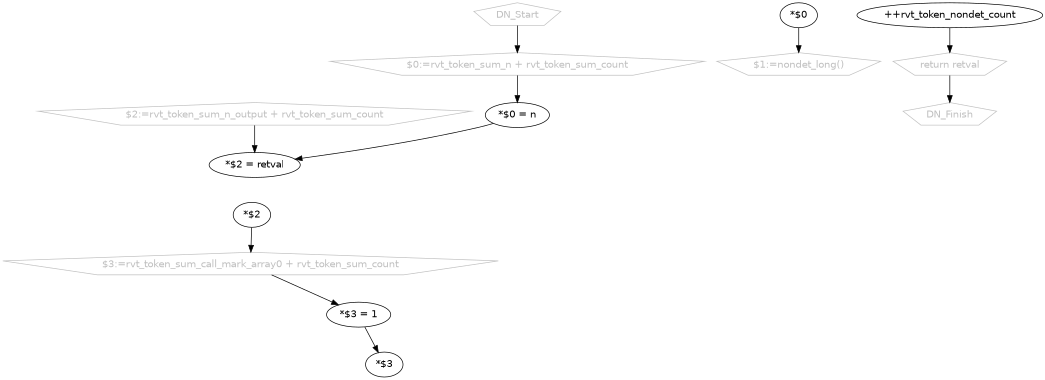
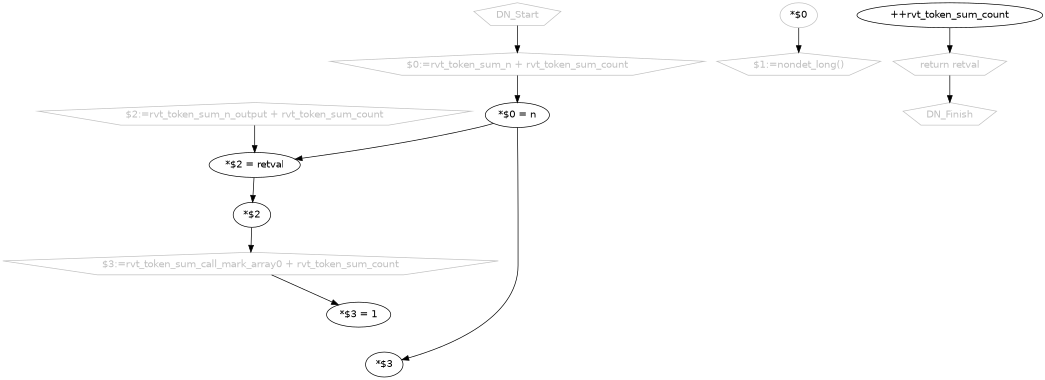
(799, 15) -> (799, 15)
(950, 15) -> (950, 15)
none -> (254, 186)
(370, 337) -> (517, 273)
